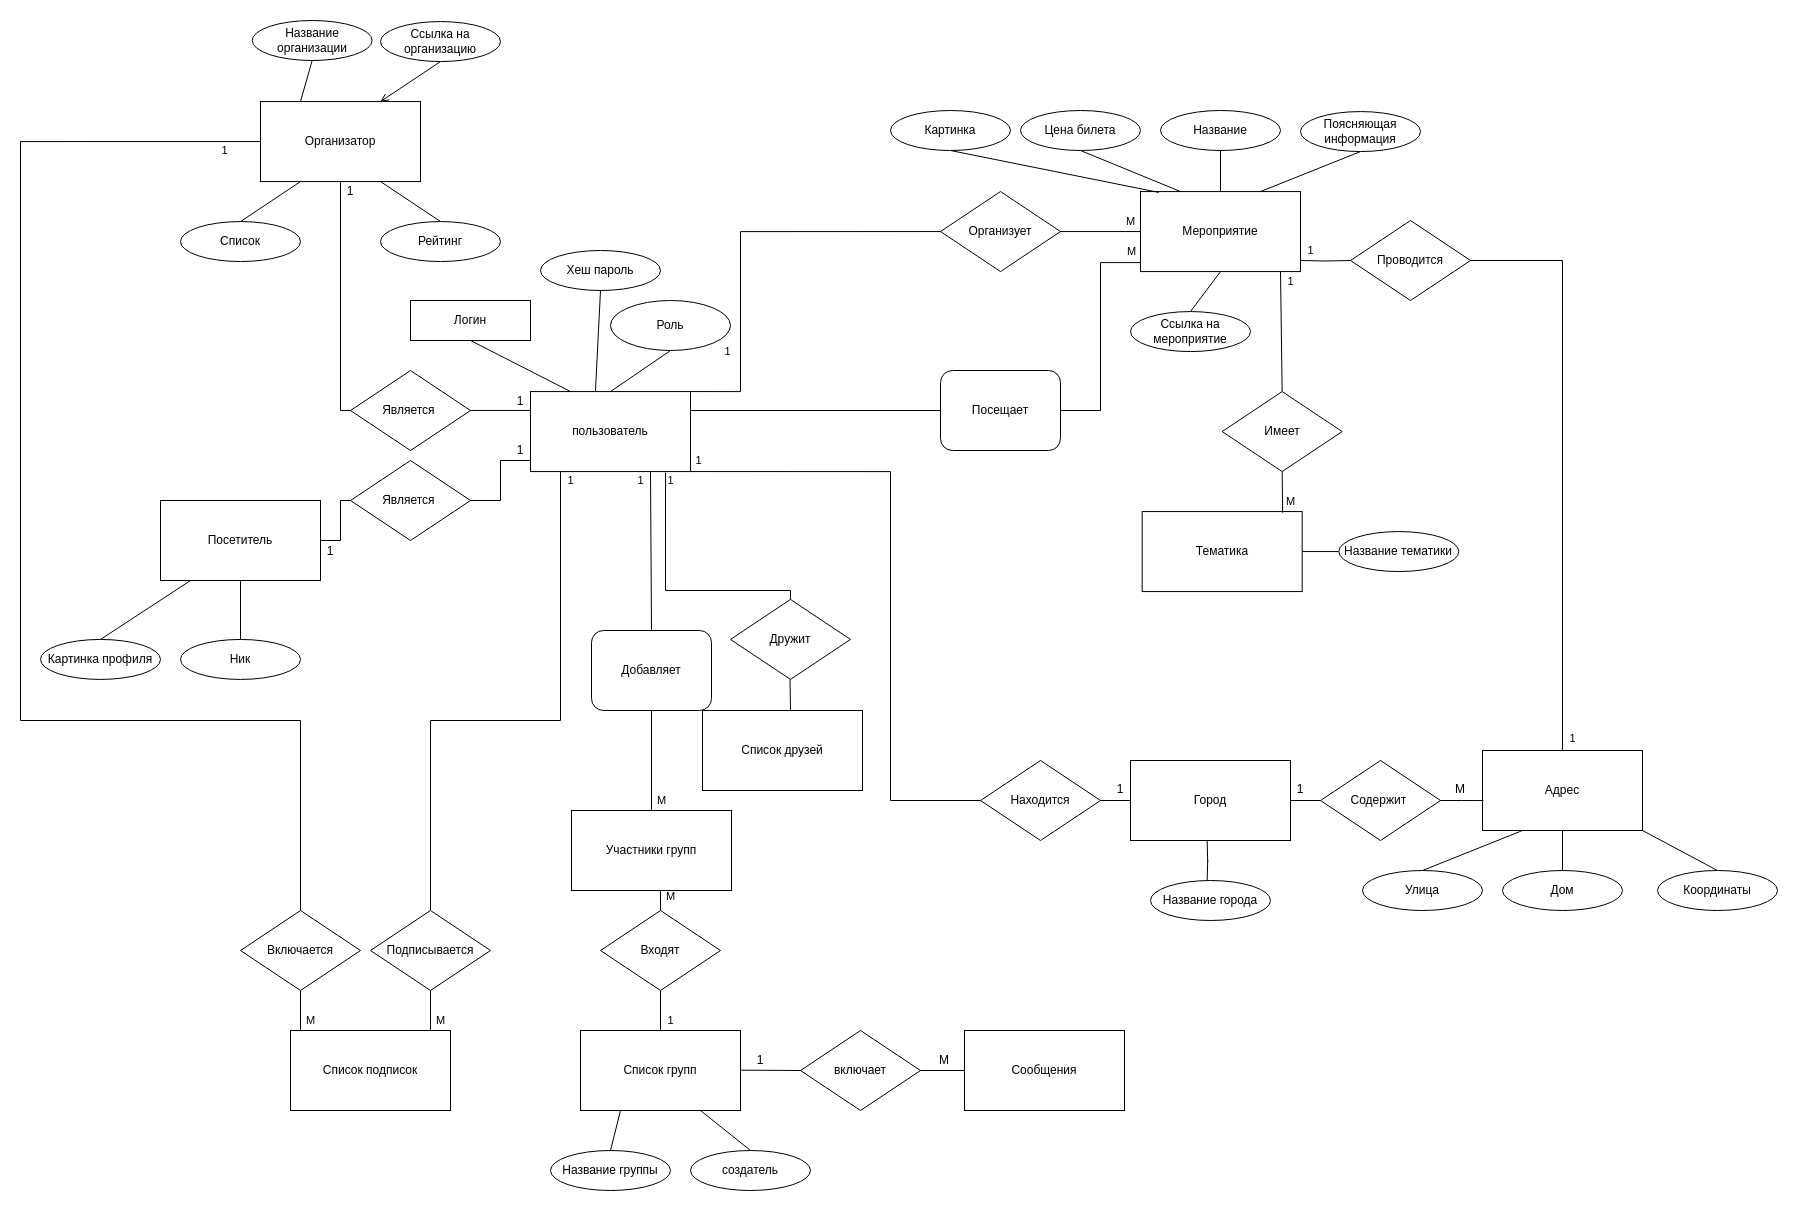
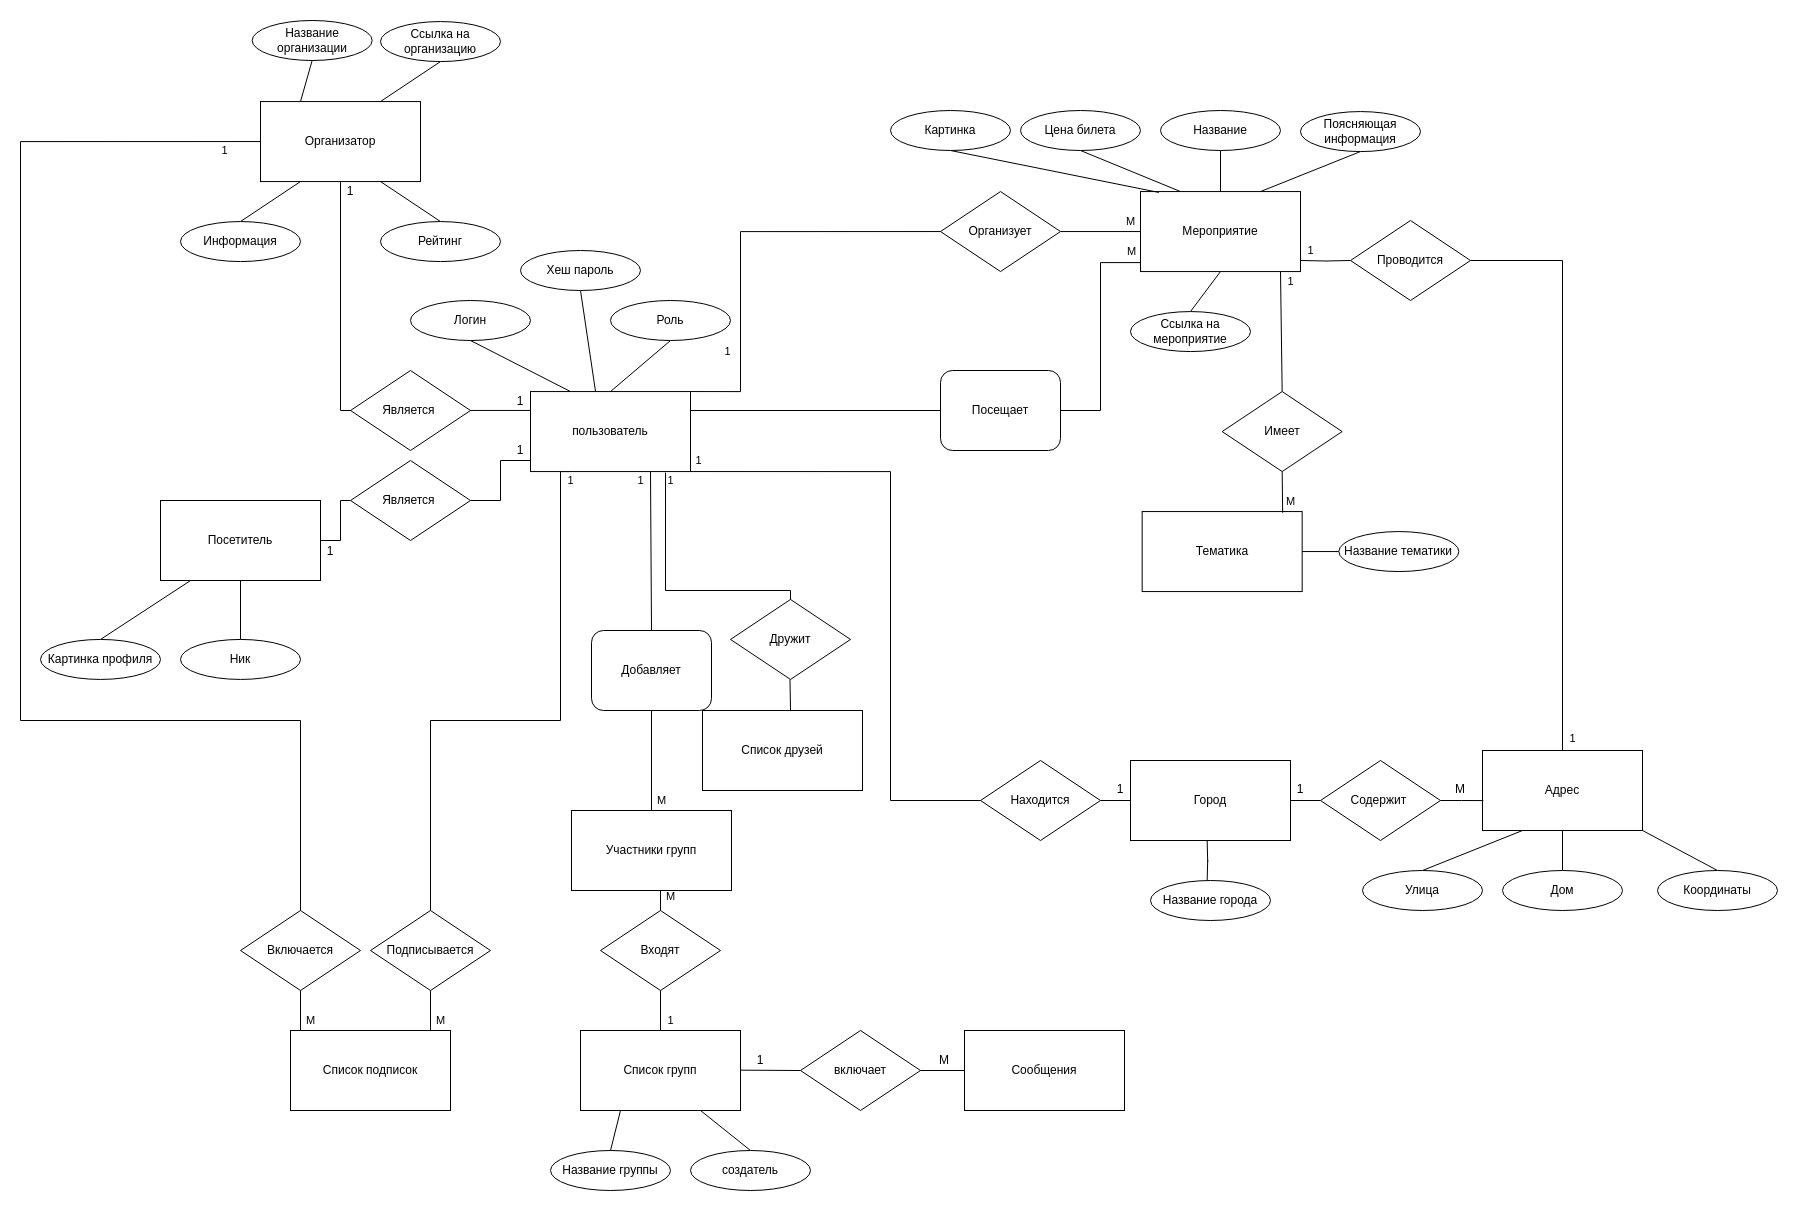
(385, 99) -> (384, 99)
(241, 242) -> (241, 242)
(601, 271) -> (581, 271)
(471, 321) -> (471, 321)
(671, 326) -> (671, 321)
